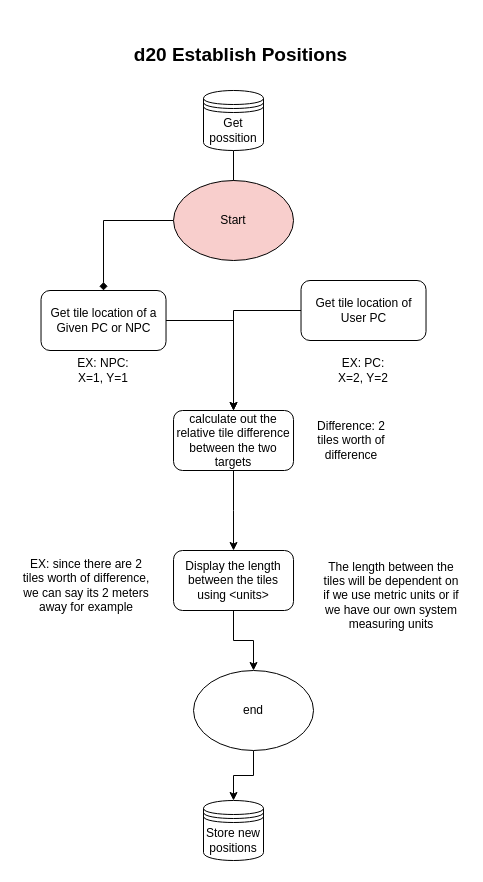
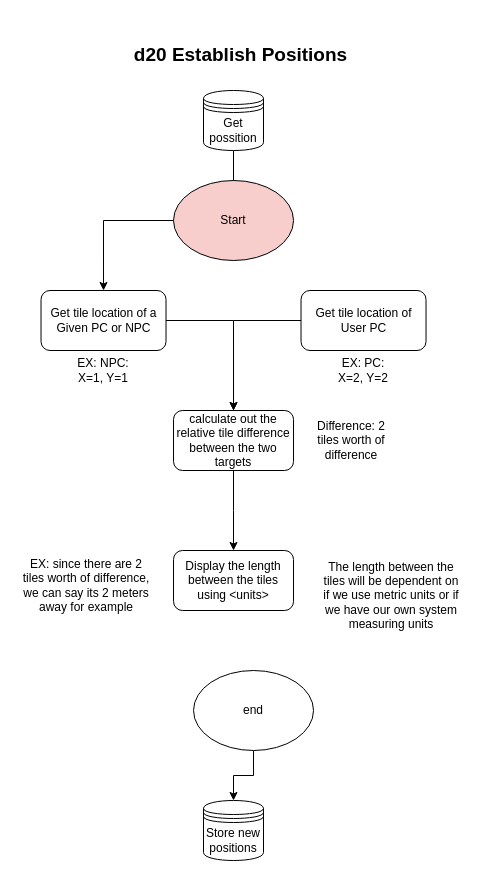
(104, 281) -> (104, 282)
(364, 311) -> (364, 321)
(240, 641) -> none
